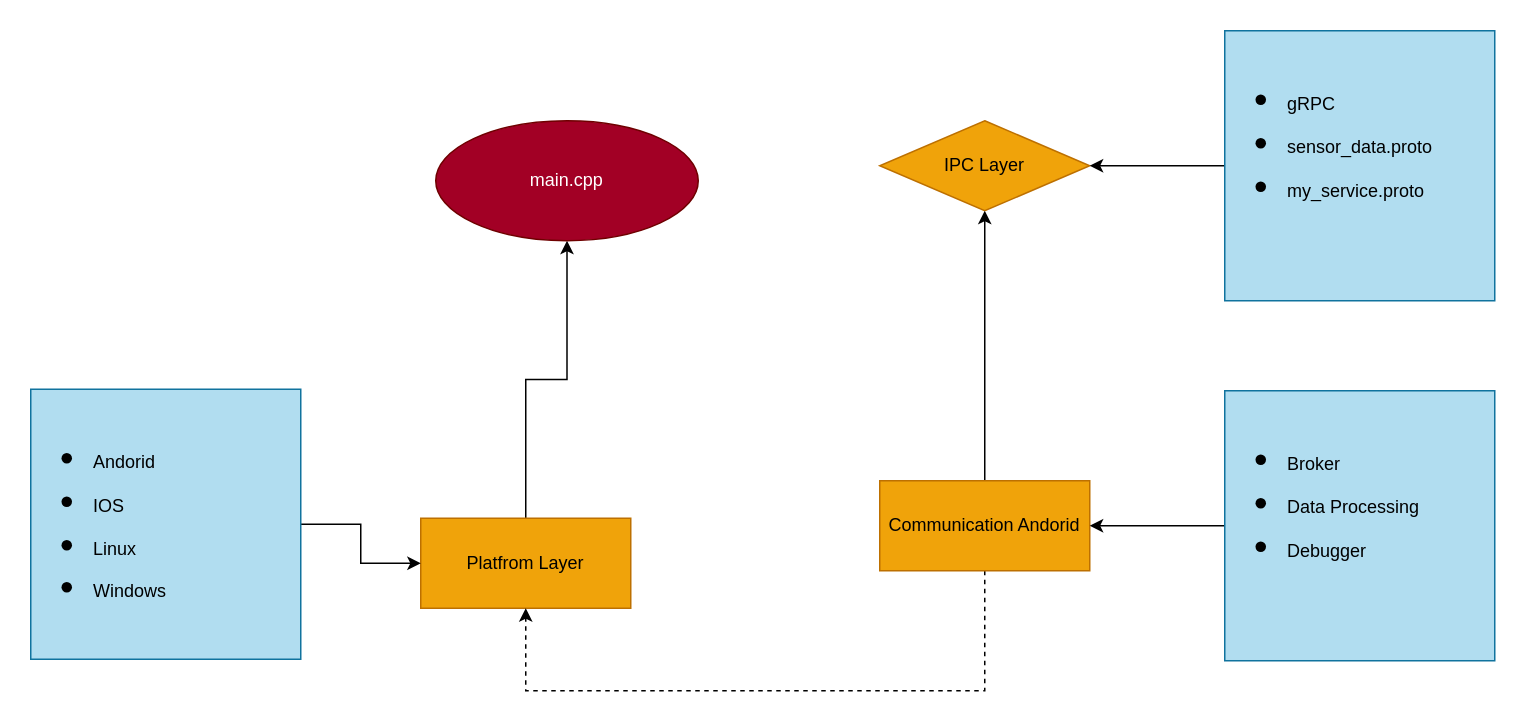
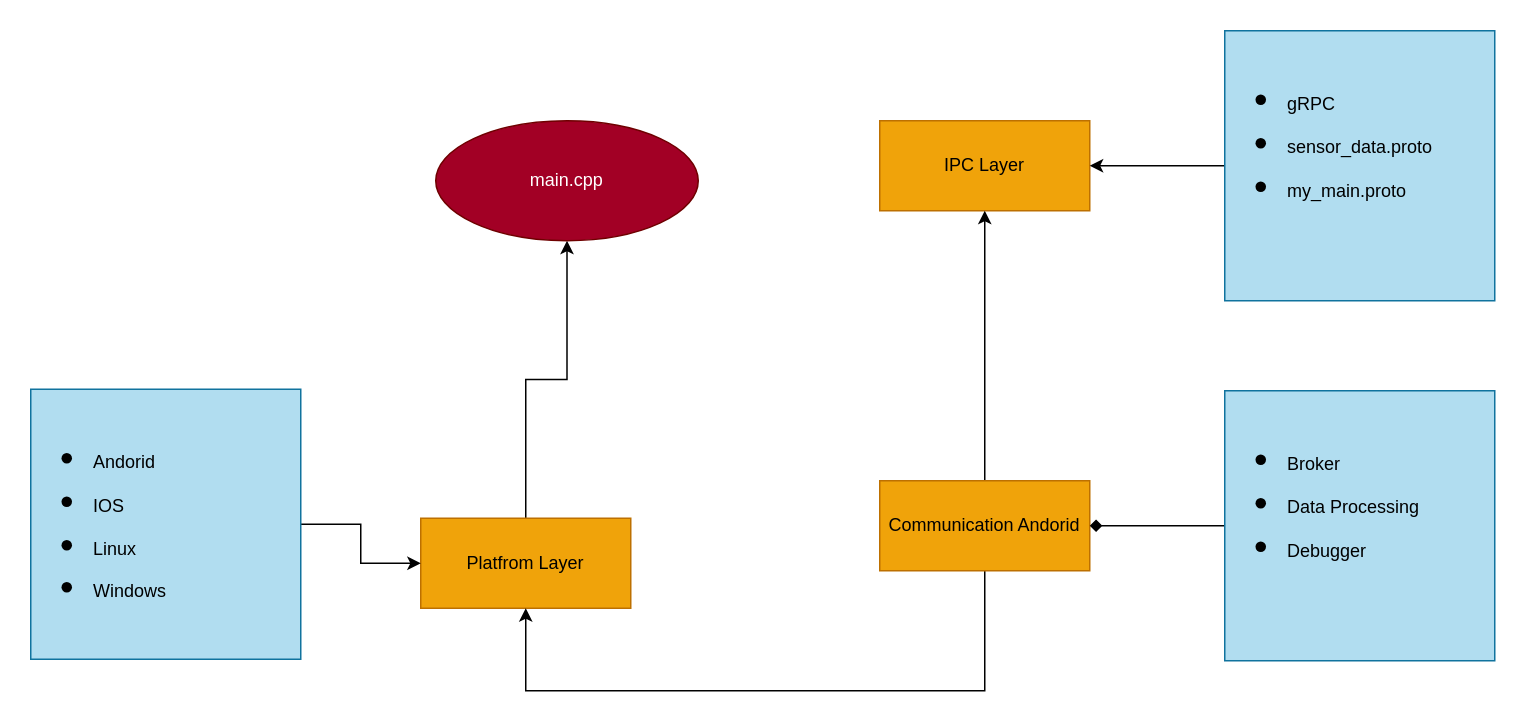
(1311, 74) -> (1311, 74)
(985, 166) -> (985, 166)
(1101, 526) -> (1102, 526)
(780, 691) -> (780, 691)
